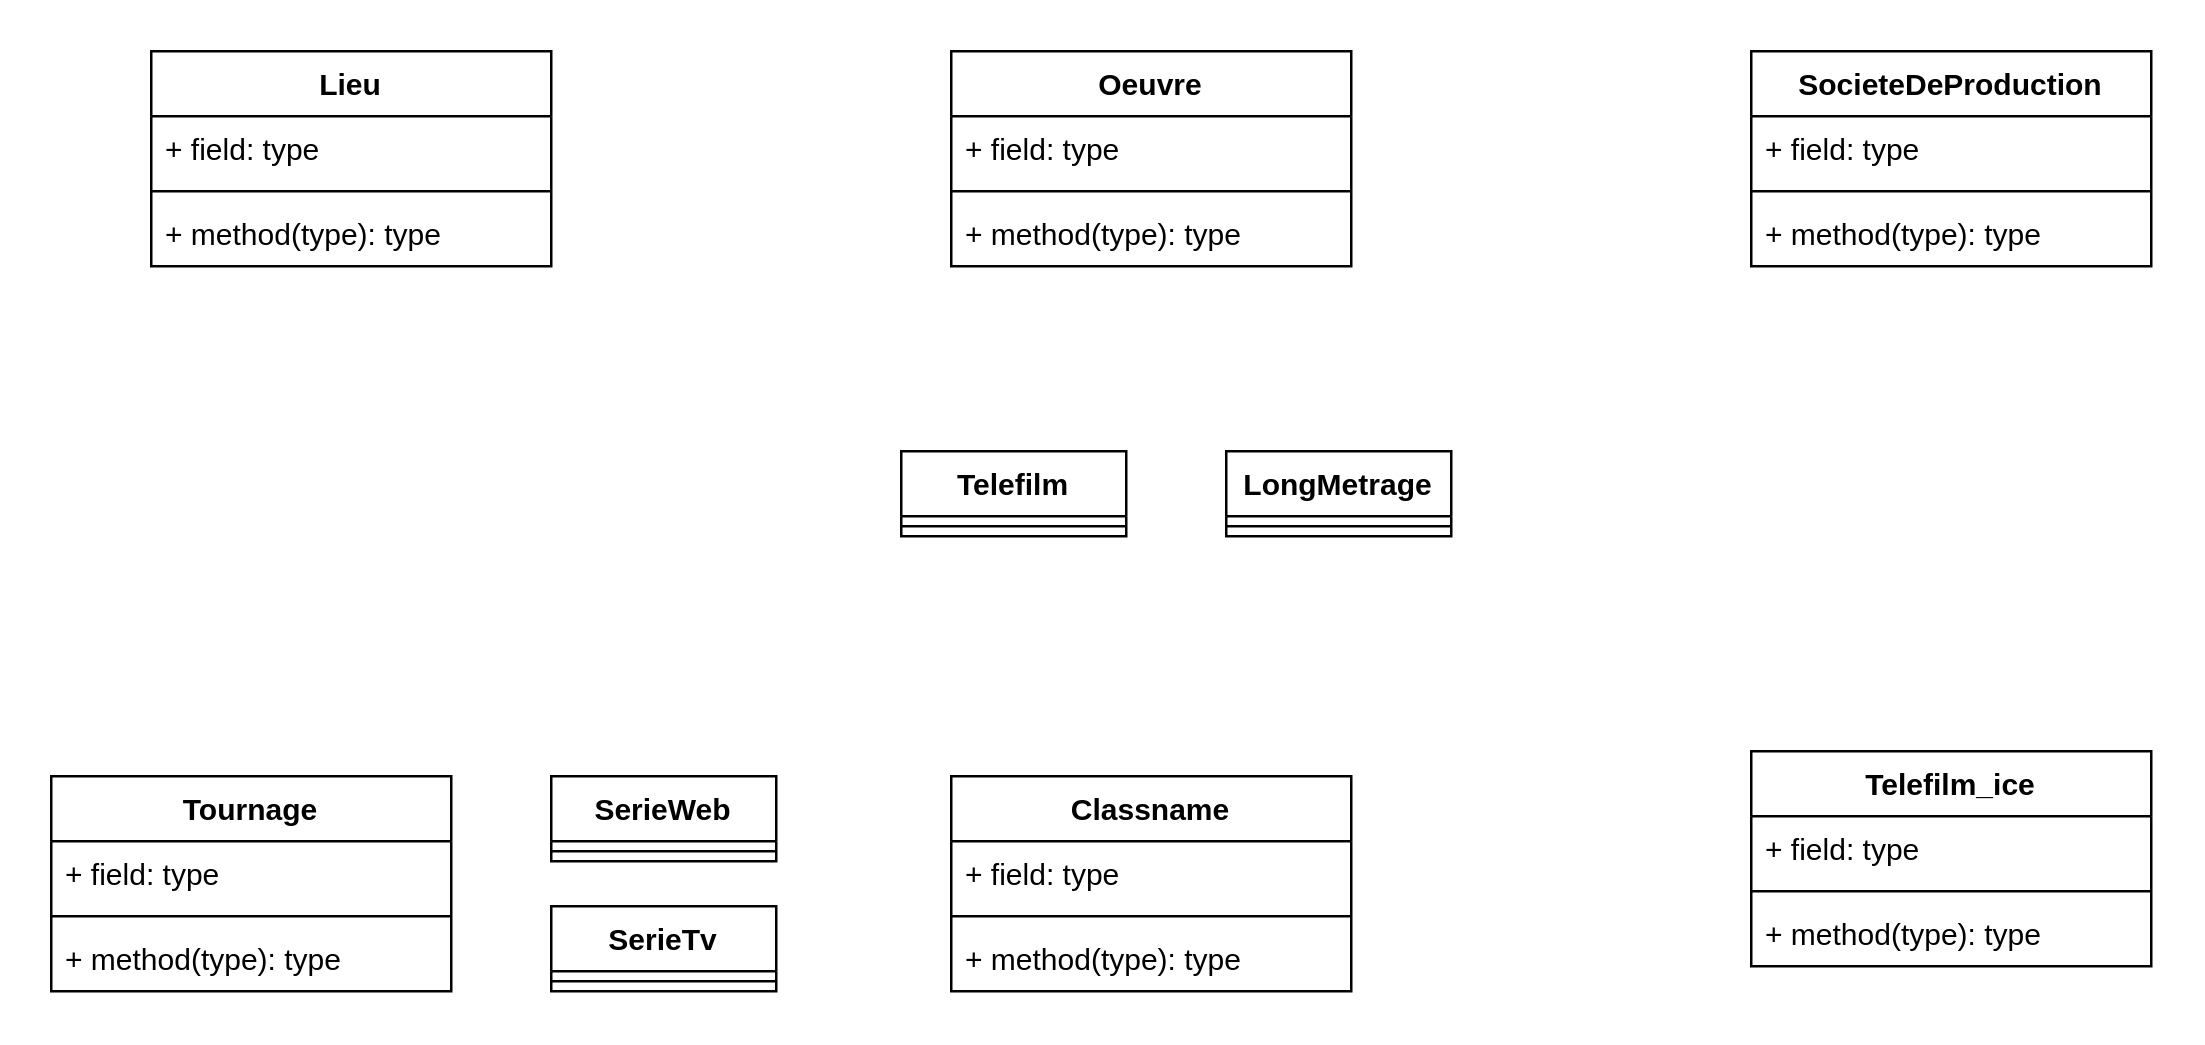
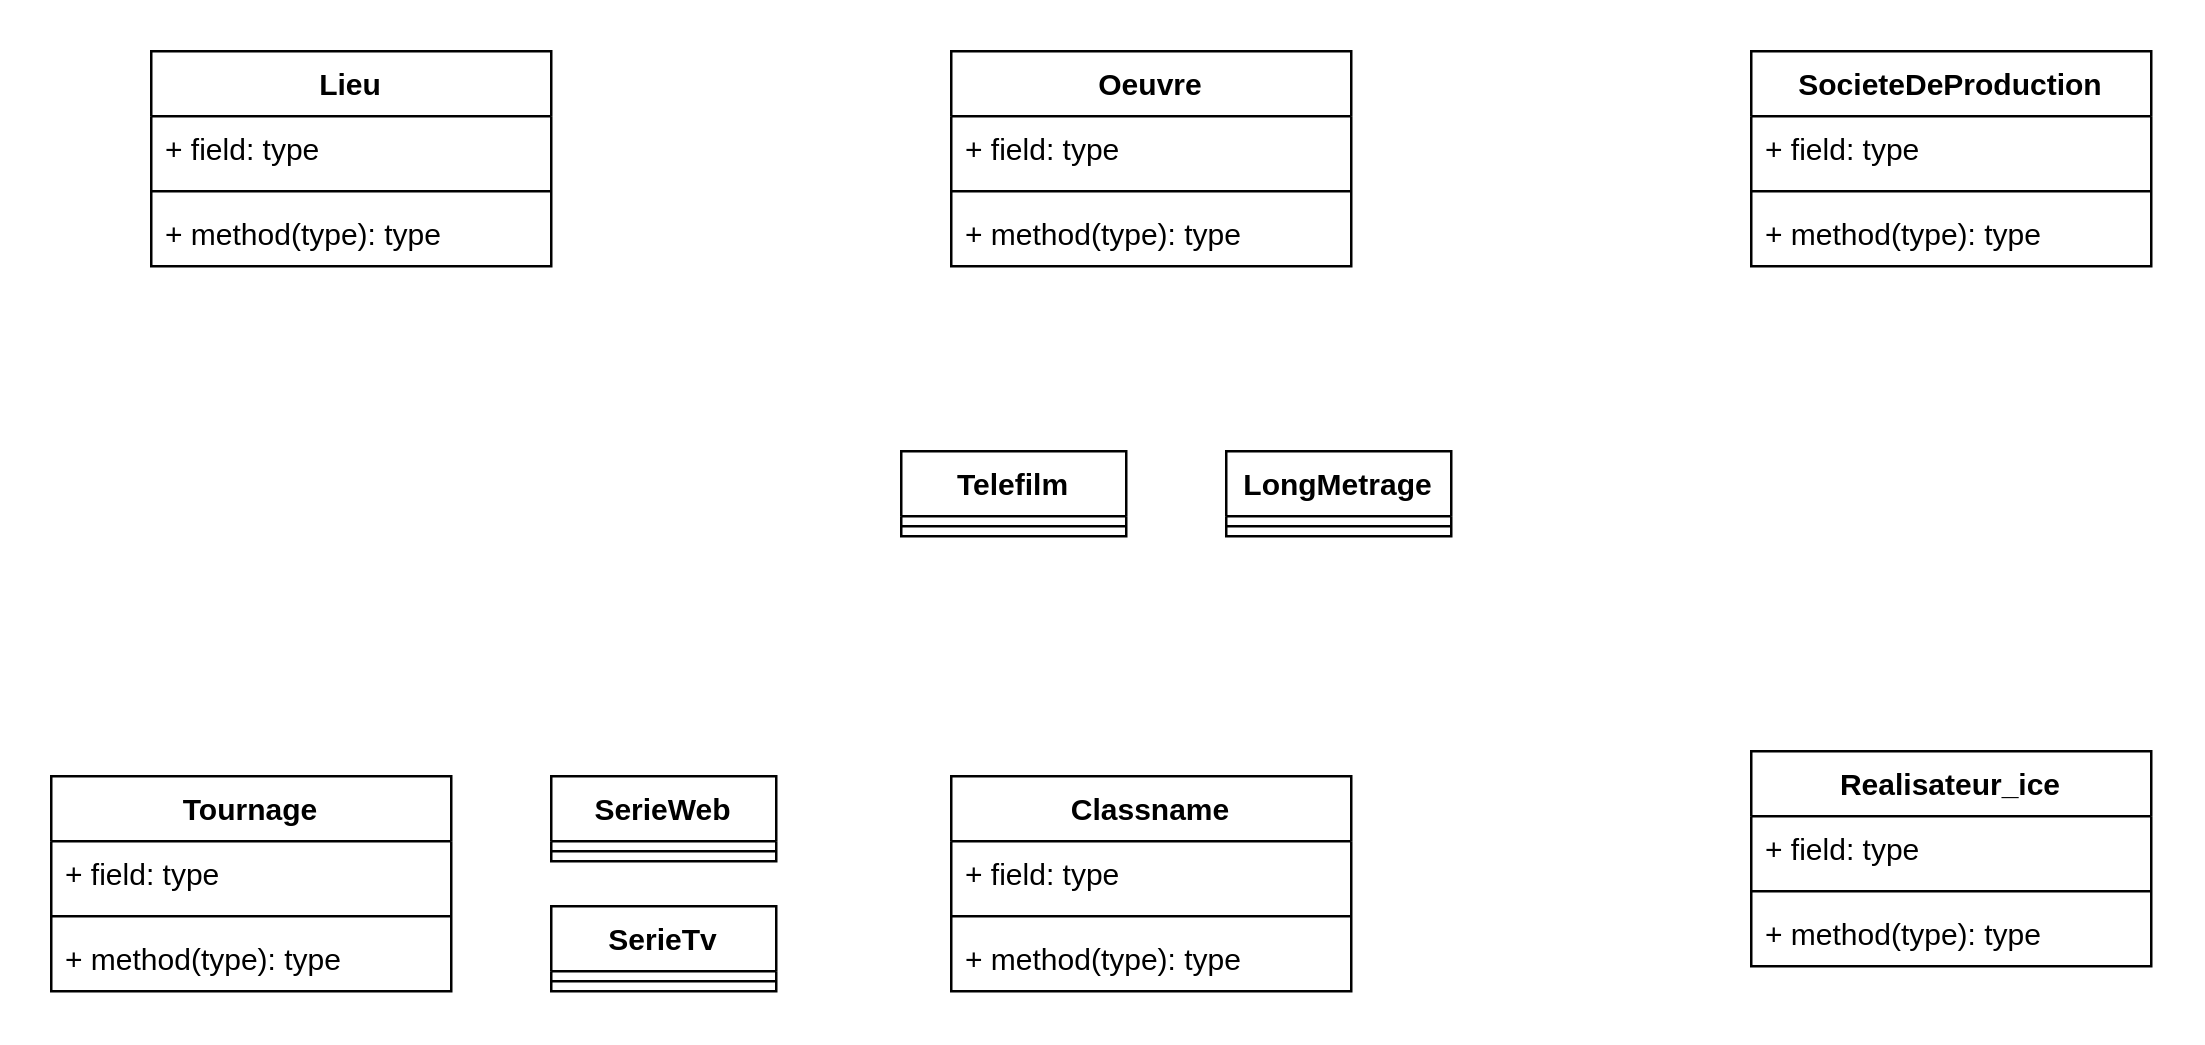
(1951, 787) -> (1951, 787)
